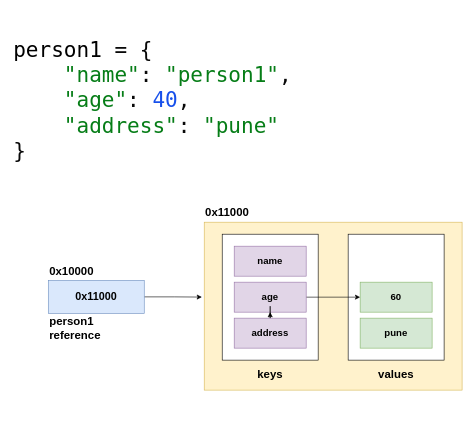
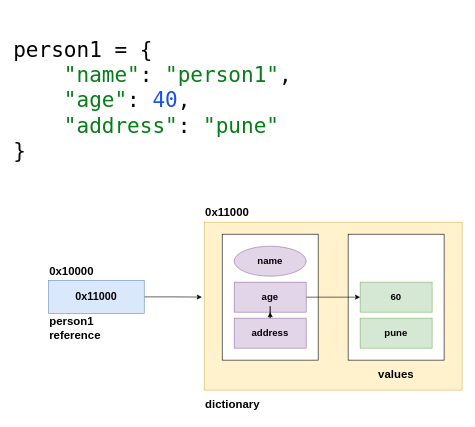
(270, 261) -> (270, 261)
(270, 375) -> none
none -> (330, 405)
